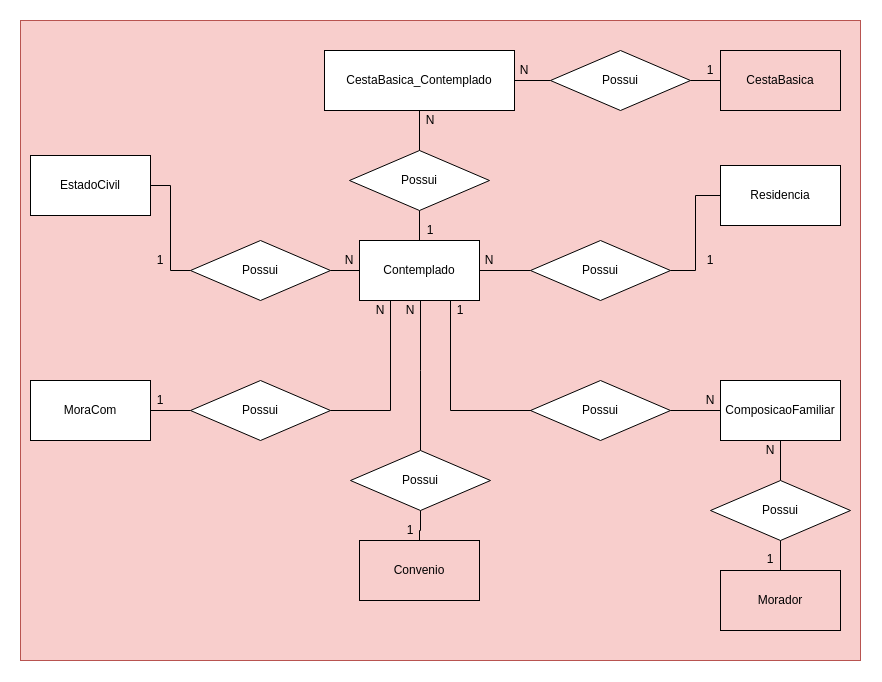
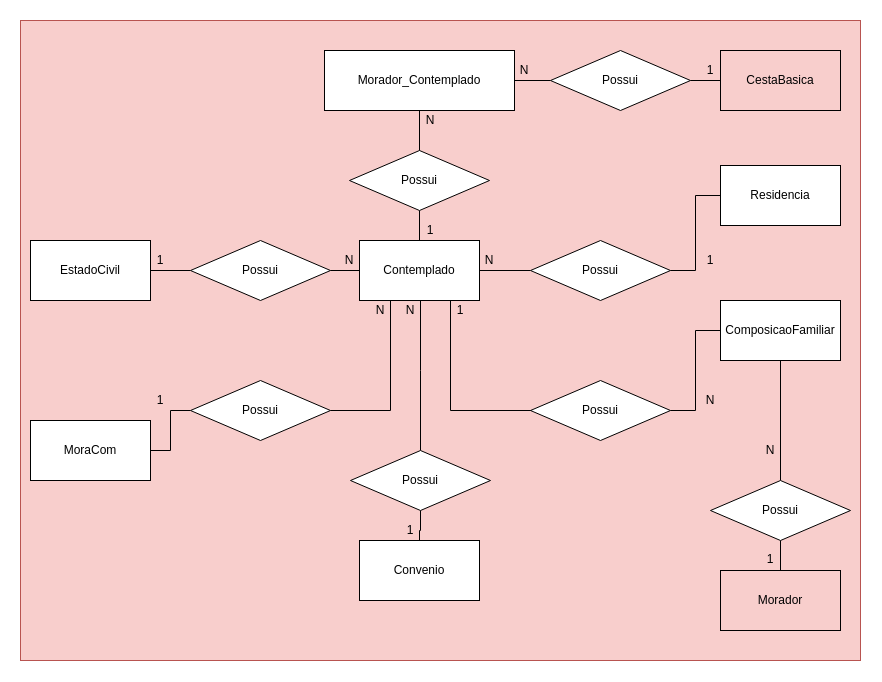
(420, 81) -> (420, 81)
(91, 186) -> (91, 271)
(91, 411) -> (91, 451)
(781, 411) -> (781, 331)
(420, 571) -> (420, 571)
